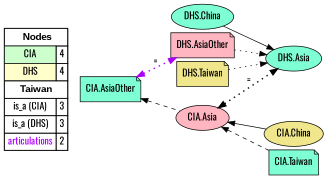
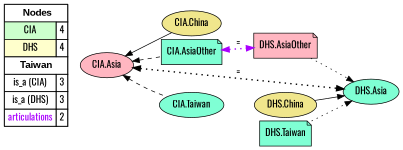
(203, 17) -> (286, 105)
(203, 74) -> (286, 134)
(164, 106) -> (150, 58)
(294, 162) -> (192, 105)
